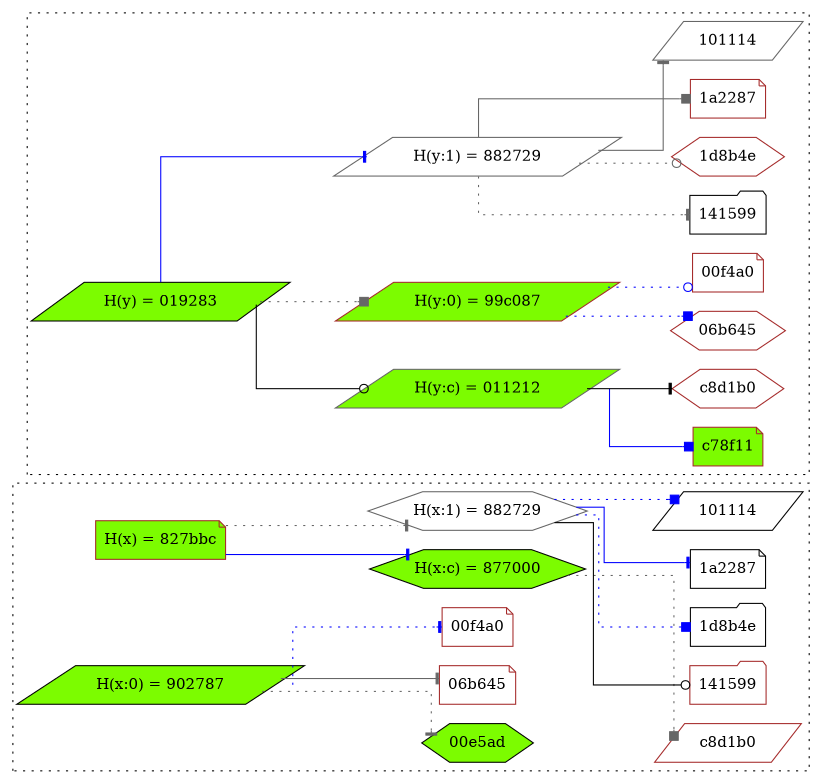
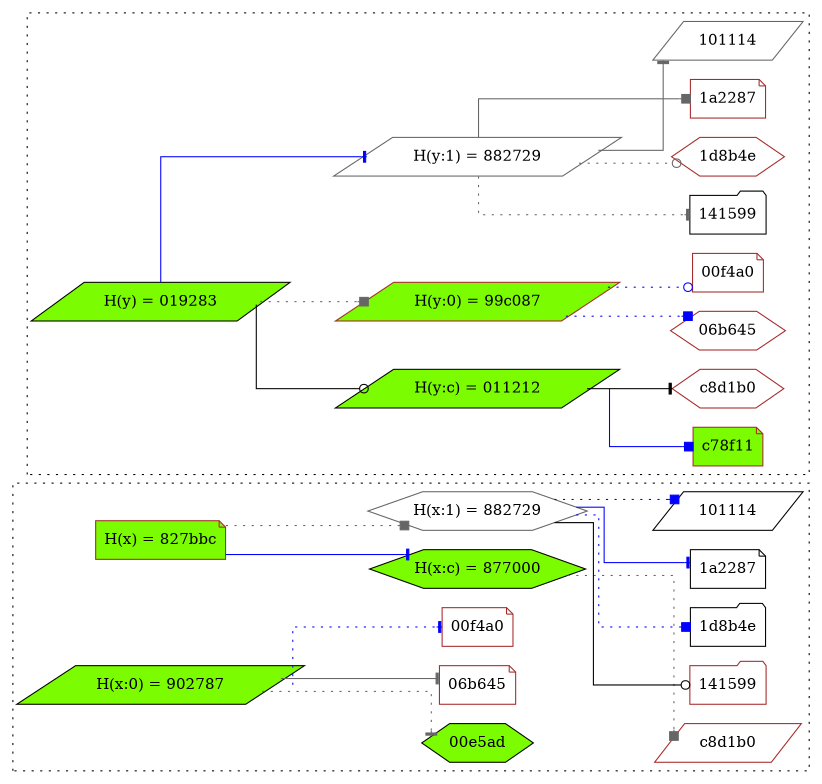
(478, 389) -> (478, 389)
(312, 526) -> (312, 526)
